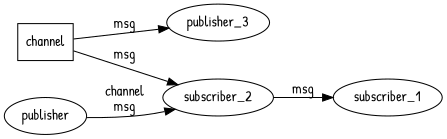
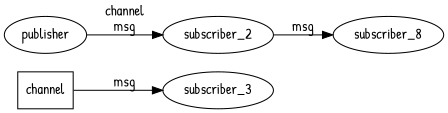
(218, 23) -> (218, 90)
(121, 66) -> none
(388, 98) -> (388, 35)
